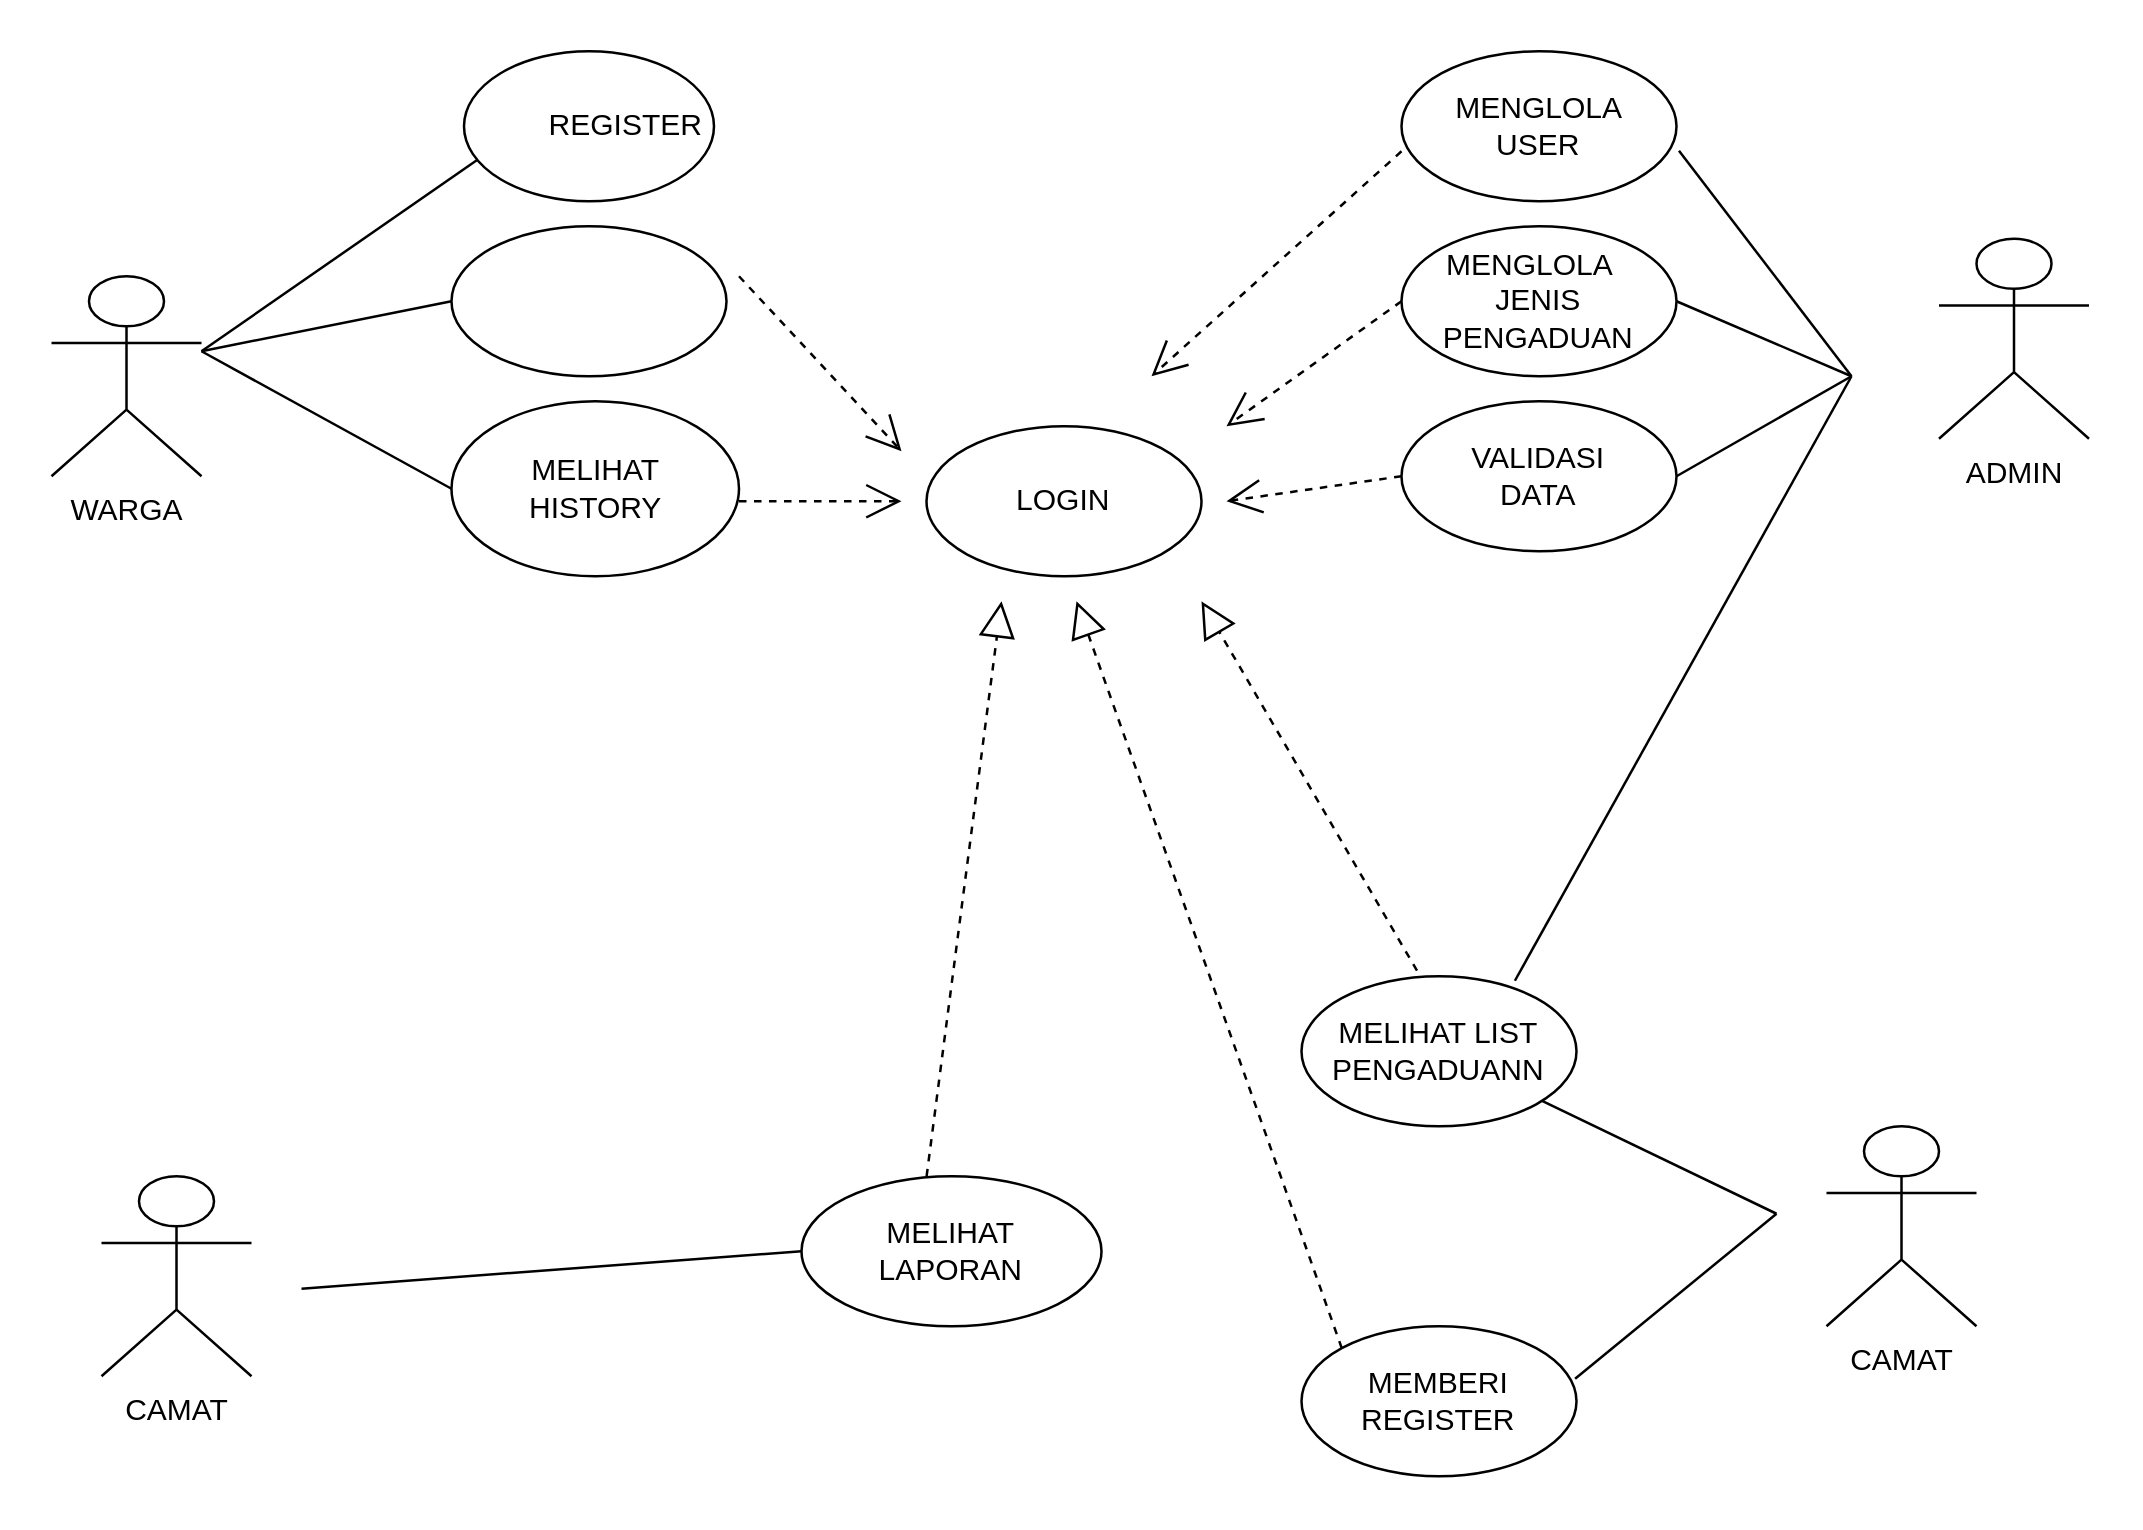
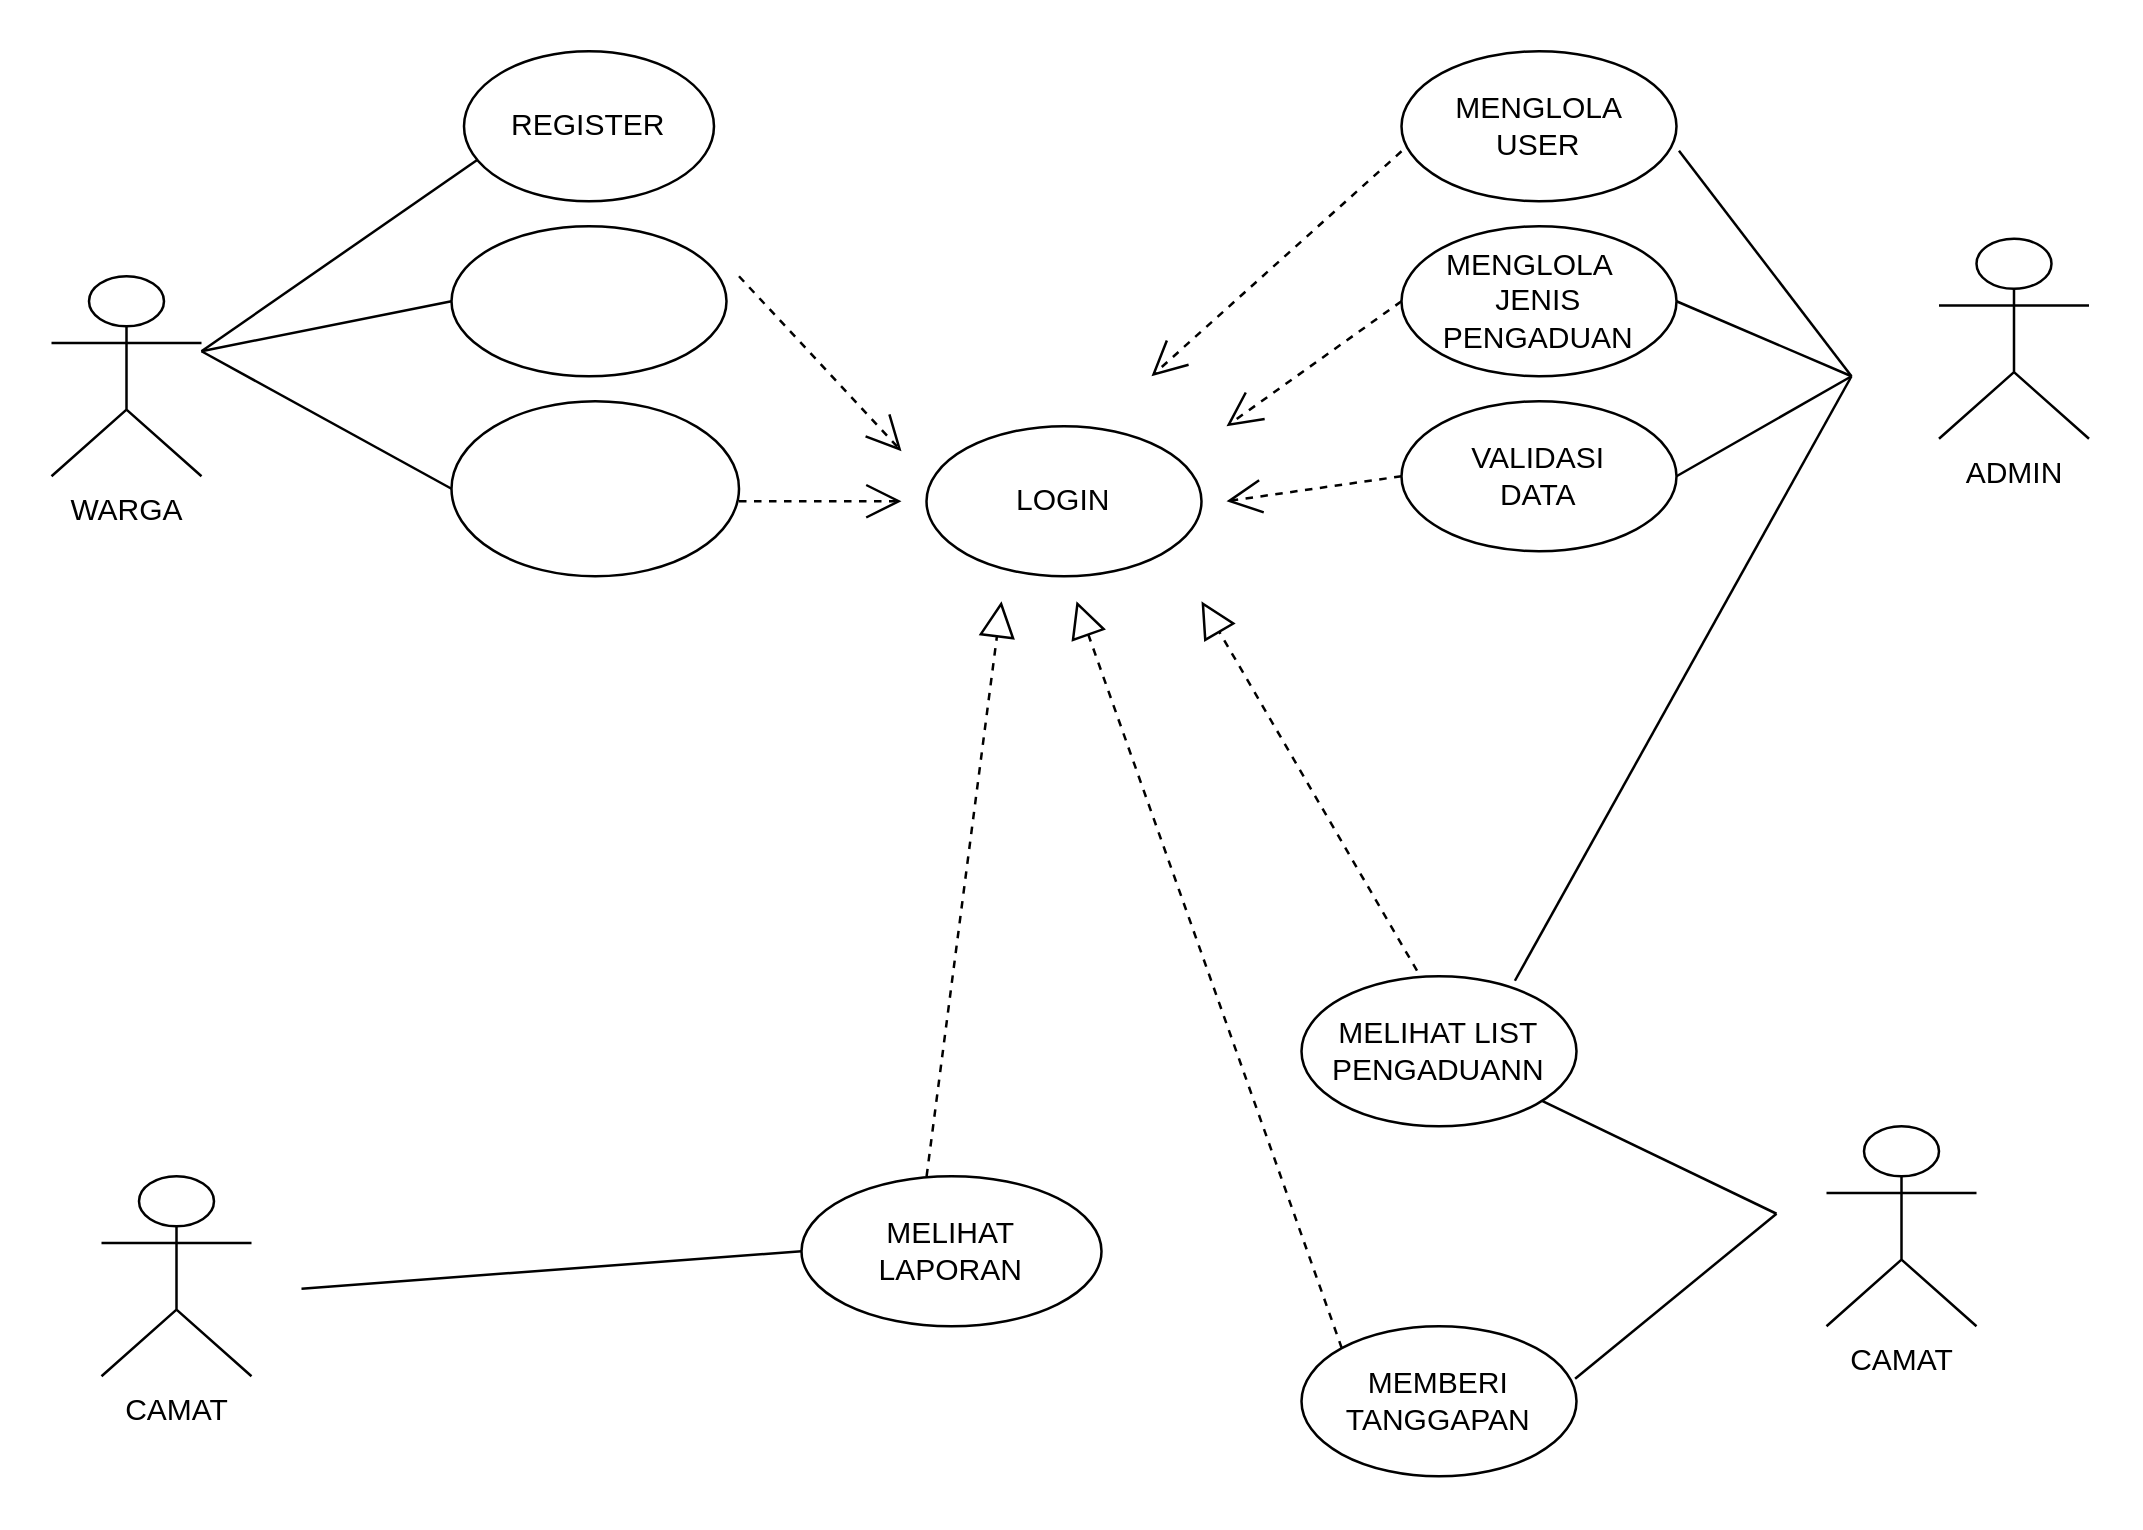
(626, 126) -> (589, 126)
(595, 489) -> none
(1439, 1401) -> (1439, 1401)
